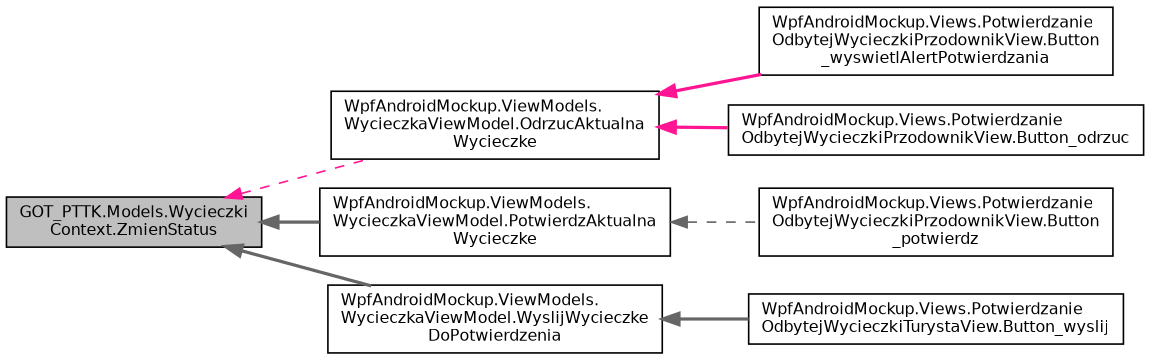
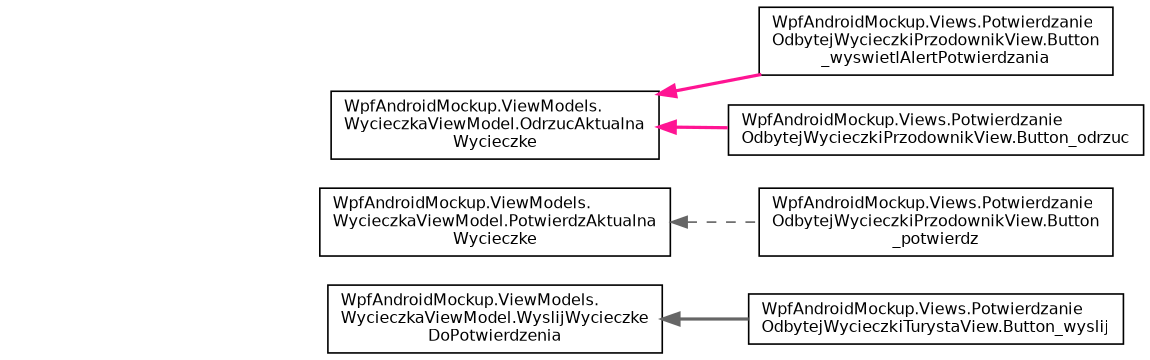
(134, 222) -> none
